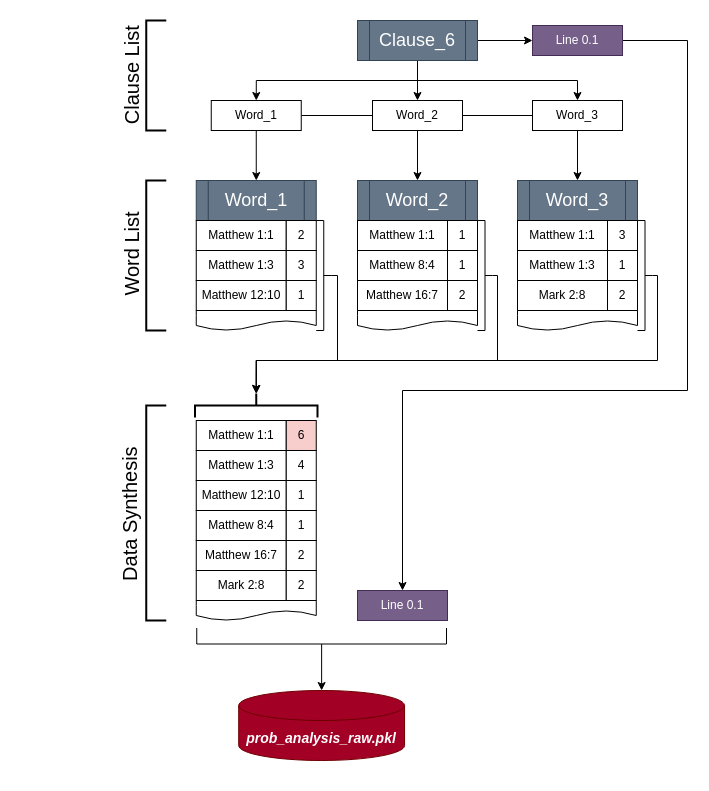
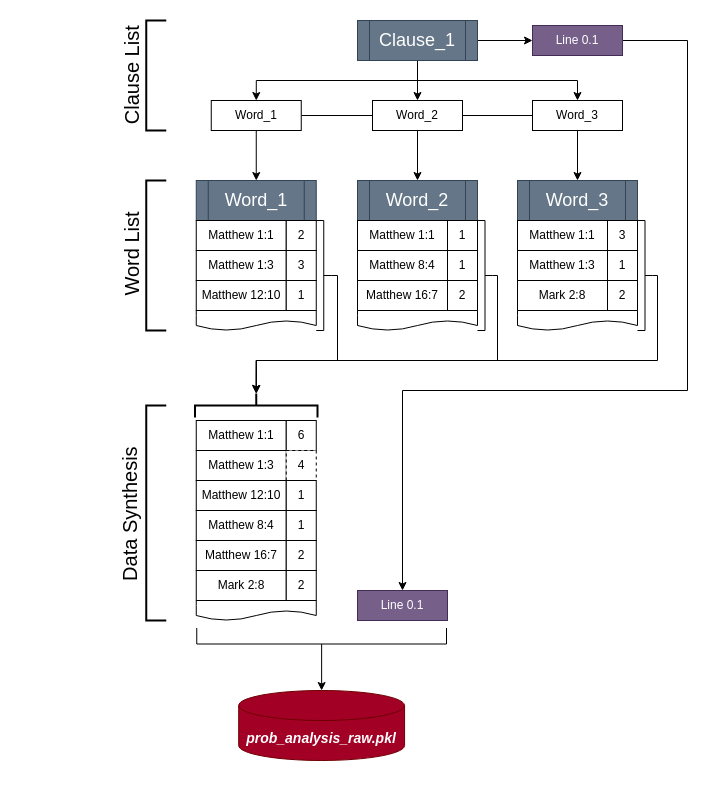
(418, 41) -> (418, 41)
(301, 436) -> (301, 436)
(301, 466) -> (301, 466)
